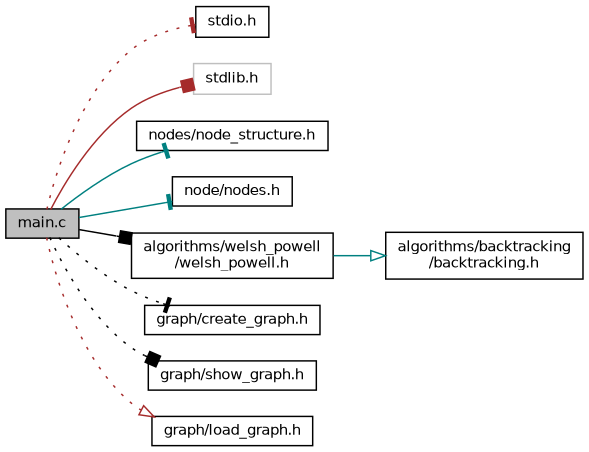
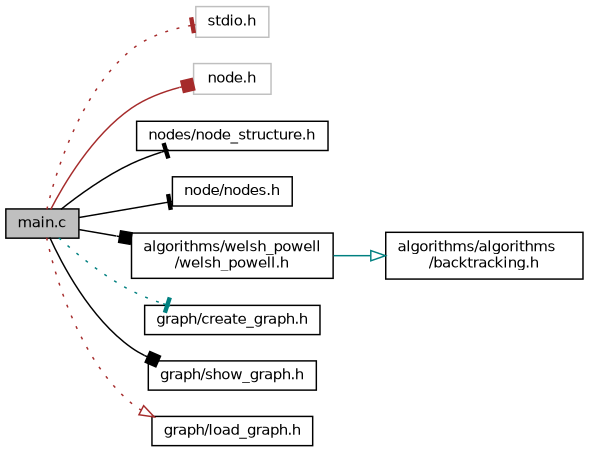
(232, 22) -> (232, 22)
(232, 79) -> (232, 79)
(109, 176) -> (109, 176)
(122, 210) -> (122, 210)
(484, 256) -> (484, 256)
(107, 276) -> (107, 276)
(88, 304) -> (88, 304)
